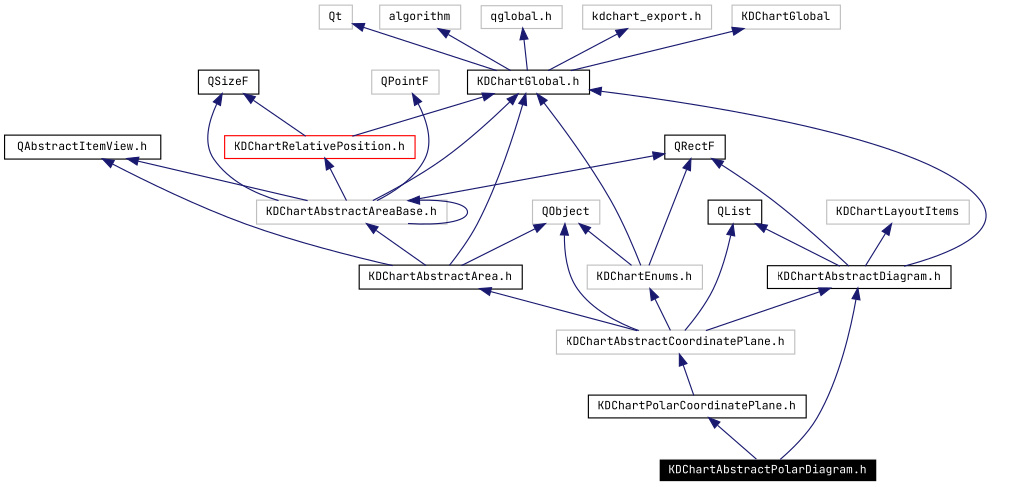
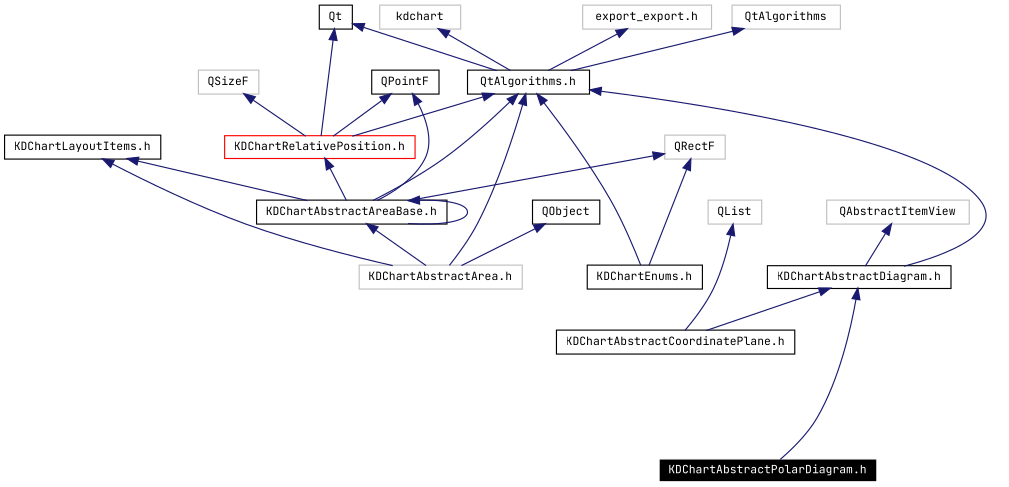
(336, 17) -> (336, 17)
(420, 17) -> (420, 17)
(522, 17) -> none
(647, 17) -> (647, 17)
(786, 17) -> (786, 17)
(229, 82) -> (229, 82)
(405, 82) -> (405, 82)
(529, 82) -> (529, 82)
none -> (327, 88)
none -> (357, 118)
(83, 147) -> (83, 147)
(695, 147) -> (695, 147)
(220, 167) -> none
(352, 212) -> (352, 212)
(566, 212) -> (566, 212)
(735, 212) -> (735, 212)
(788, 212) -> none
(898, 212) -> (898, 212)
(610, 248) -> none
(803, 248) -> none
(441, 277) -> (441, 277)
(645, 277) -> (645, 277)
(583, 296) -> none
(564, 311) -> none
(663, 315) -> none
(676, 342) -> (676, 342)
(697, 407) -> none
